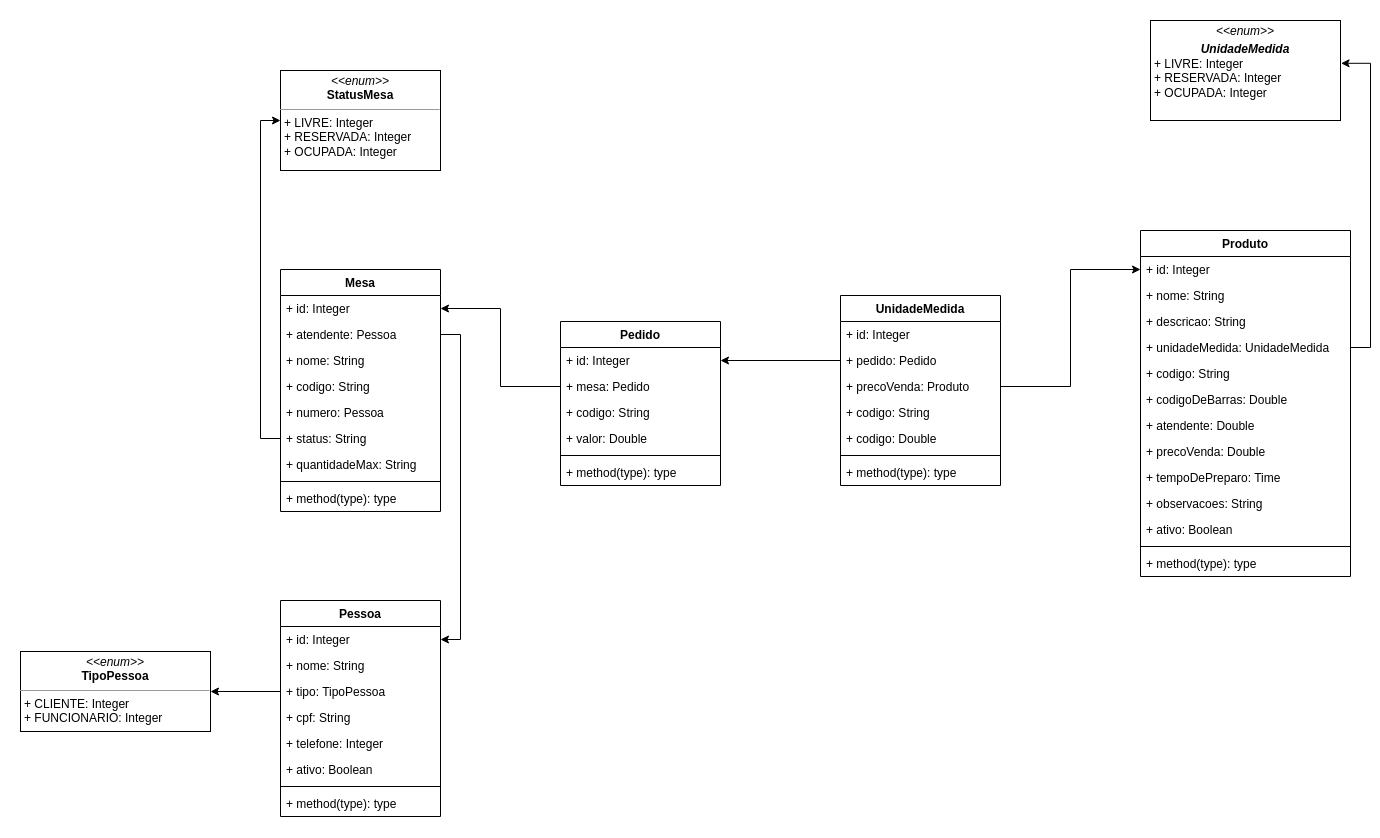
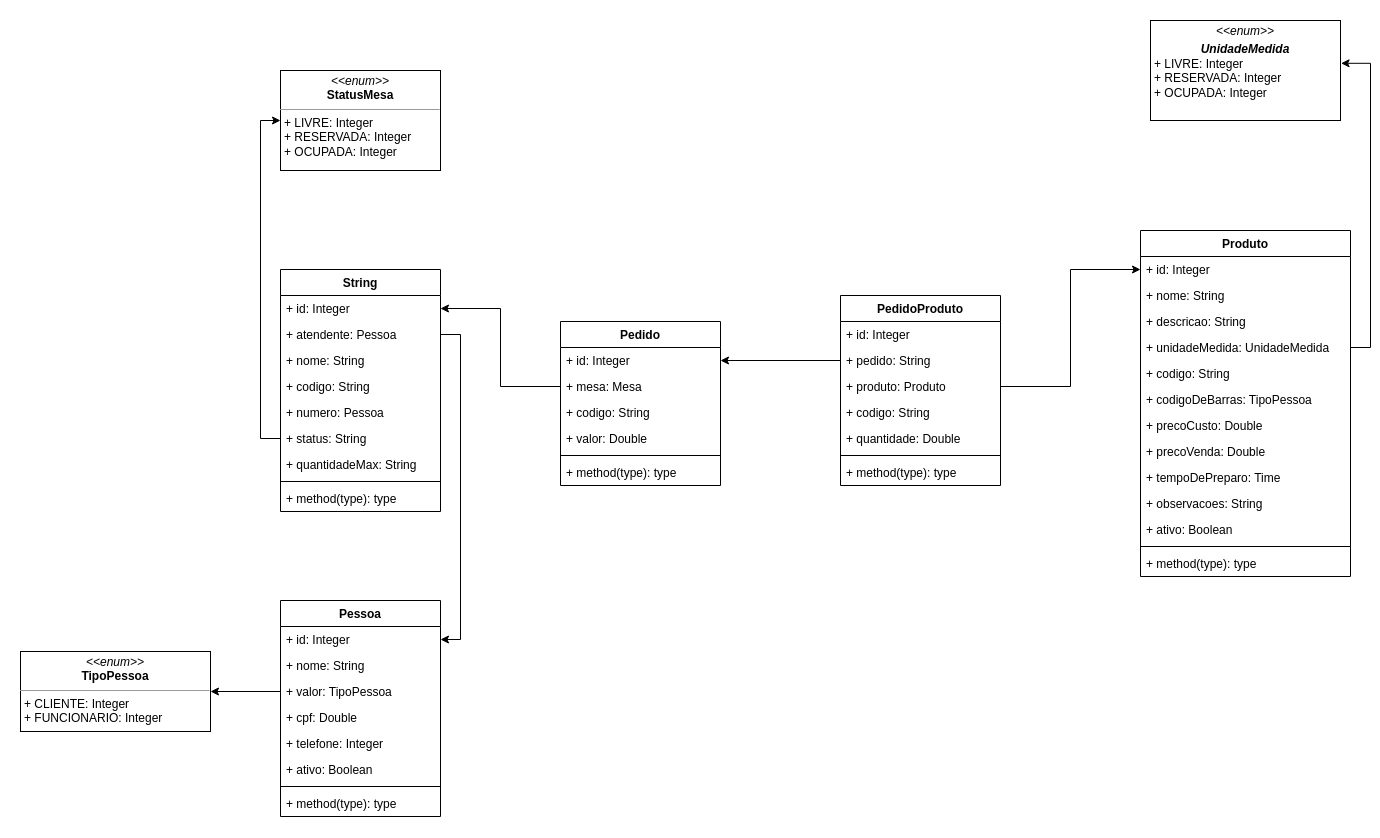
(360, 283) -> (360, 283)
(920, 309) -> (920, 309)
(892, 361) -> (892, 361)
(607, 387) -> (602, 387)
(912, 387) -> (902, 387)
(1219, 400) -> (1232, 400)
(1204, 426) -> (1207, 426)
(892, 439) -> (905, 439)
(339, 692) -> (342, 692)
(323, 718) -> (323, 718)
